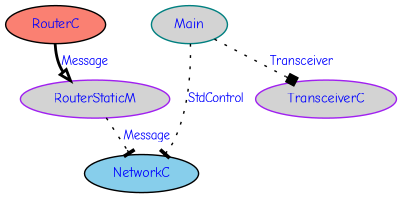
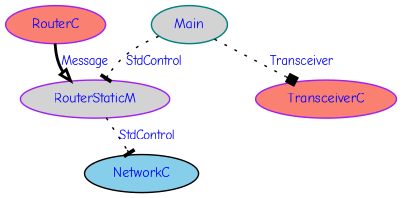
(56, 25) -> (56, 25)
(187, 99) -> (130, 52)
(326, 99) -> (326, 99)
(147, 136) -> (147, 136)
